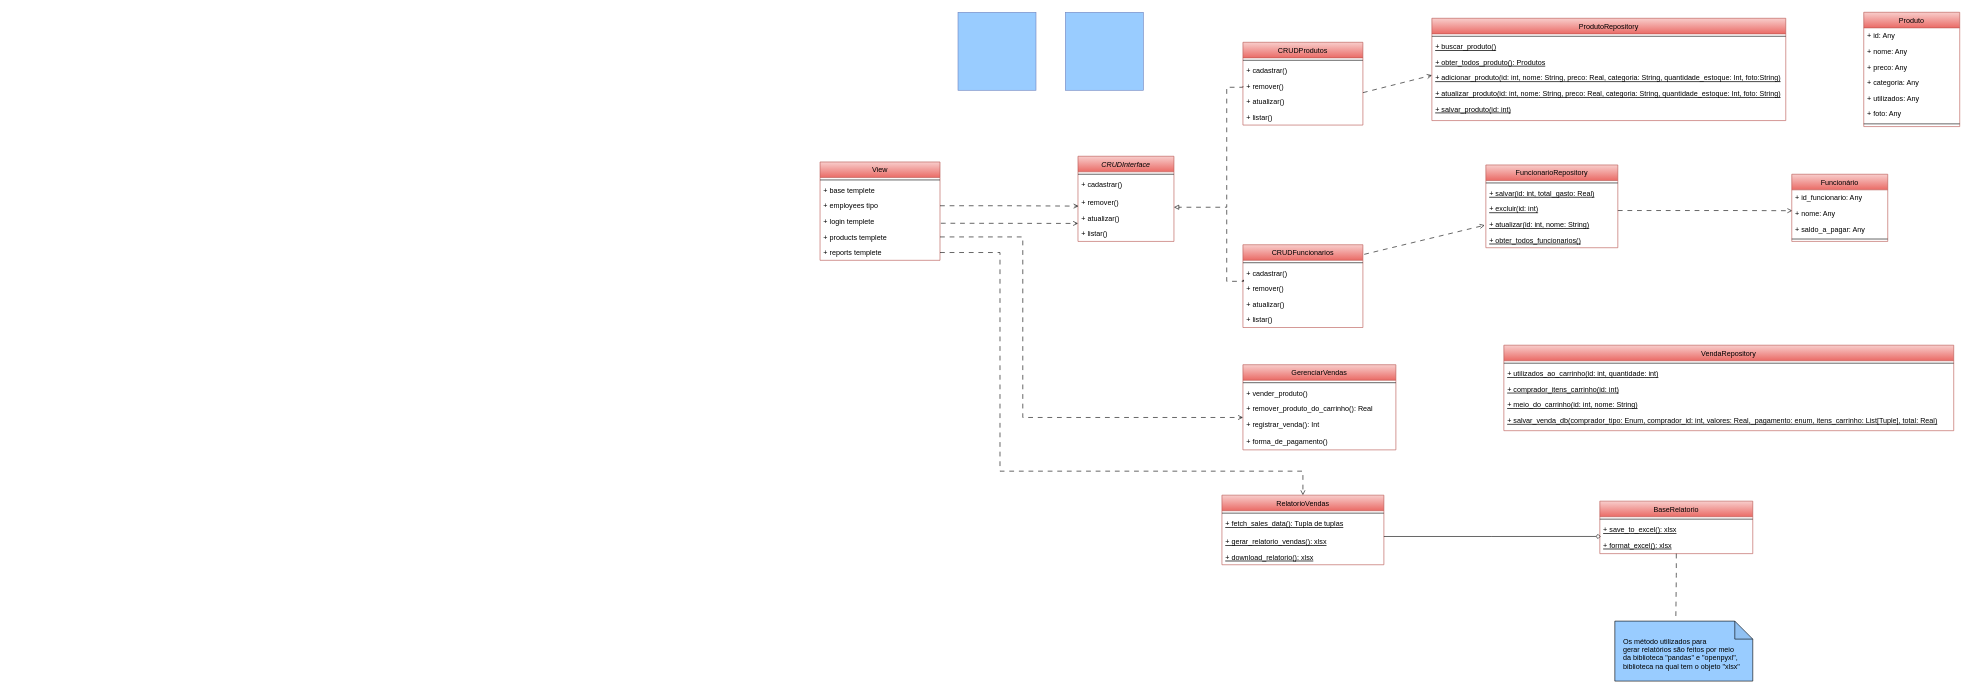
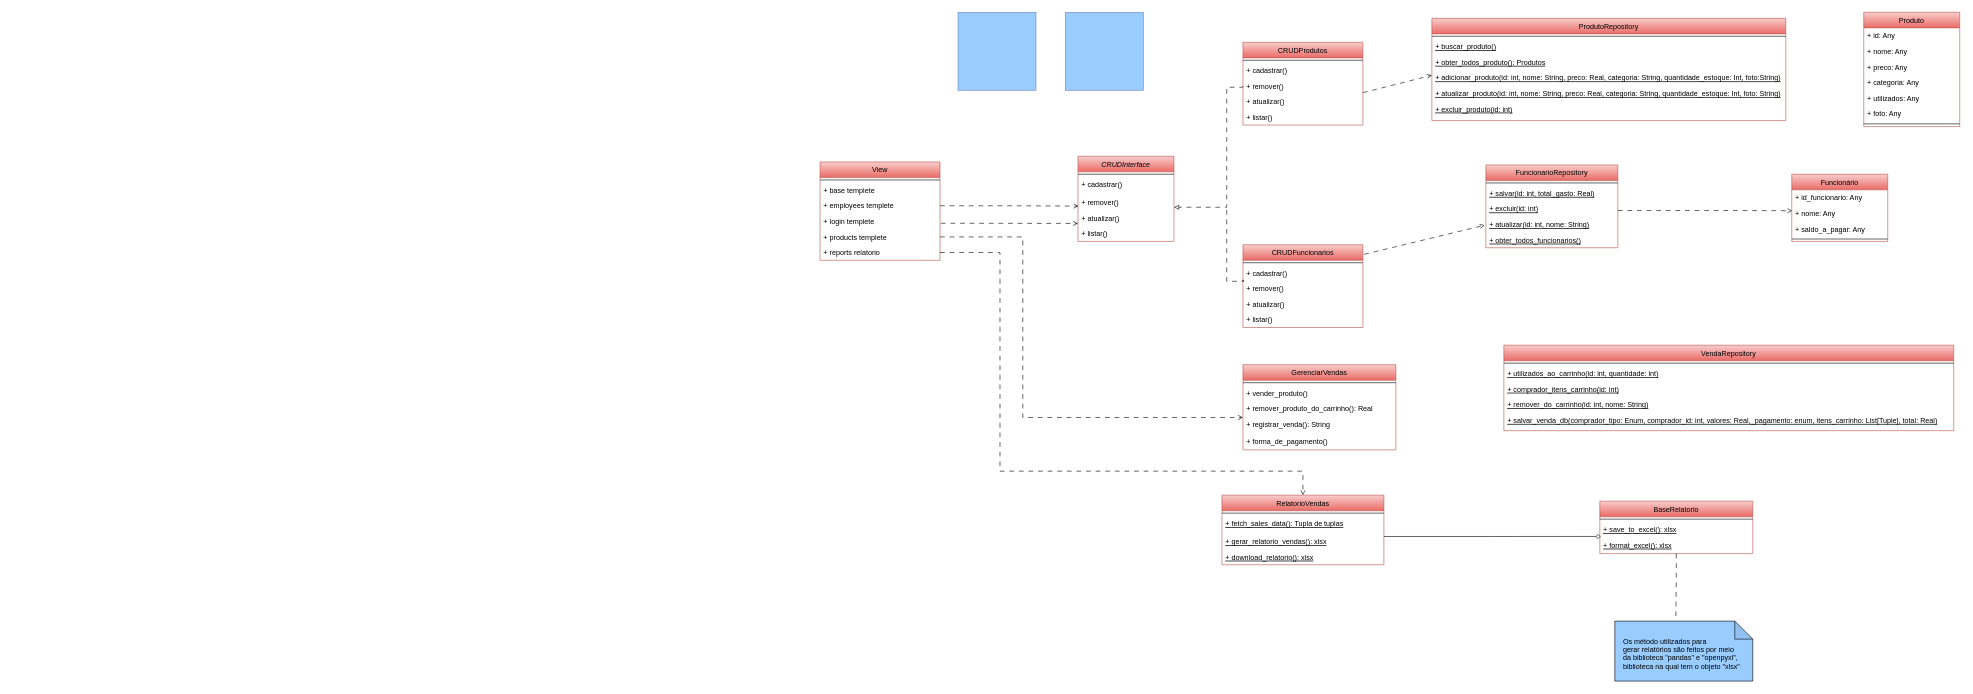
(1480, 109) -> (1481, 109)
(852, 206) -> (860, 206)
(857, 253) -> (858, 253)
(1579, 405) -> (1586, 405)
(1291, 425) -> (1296, 425)
